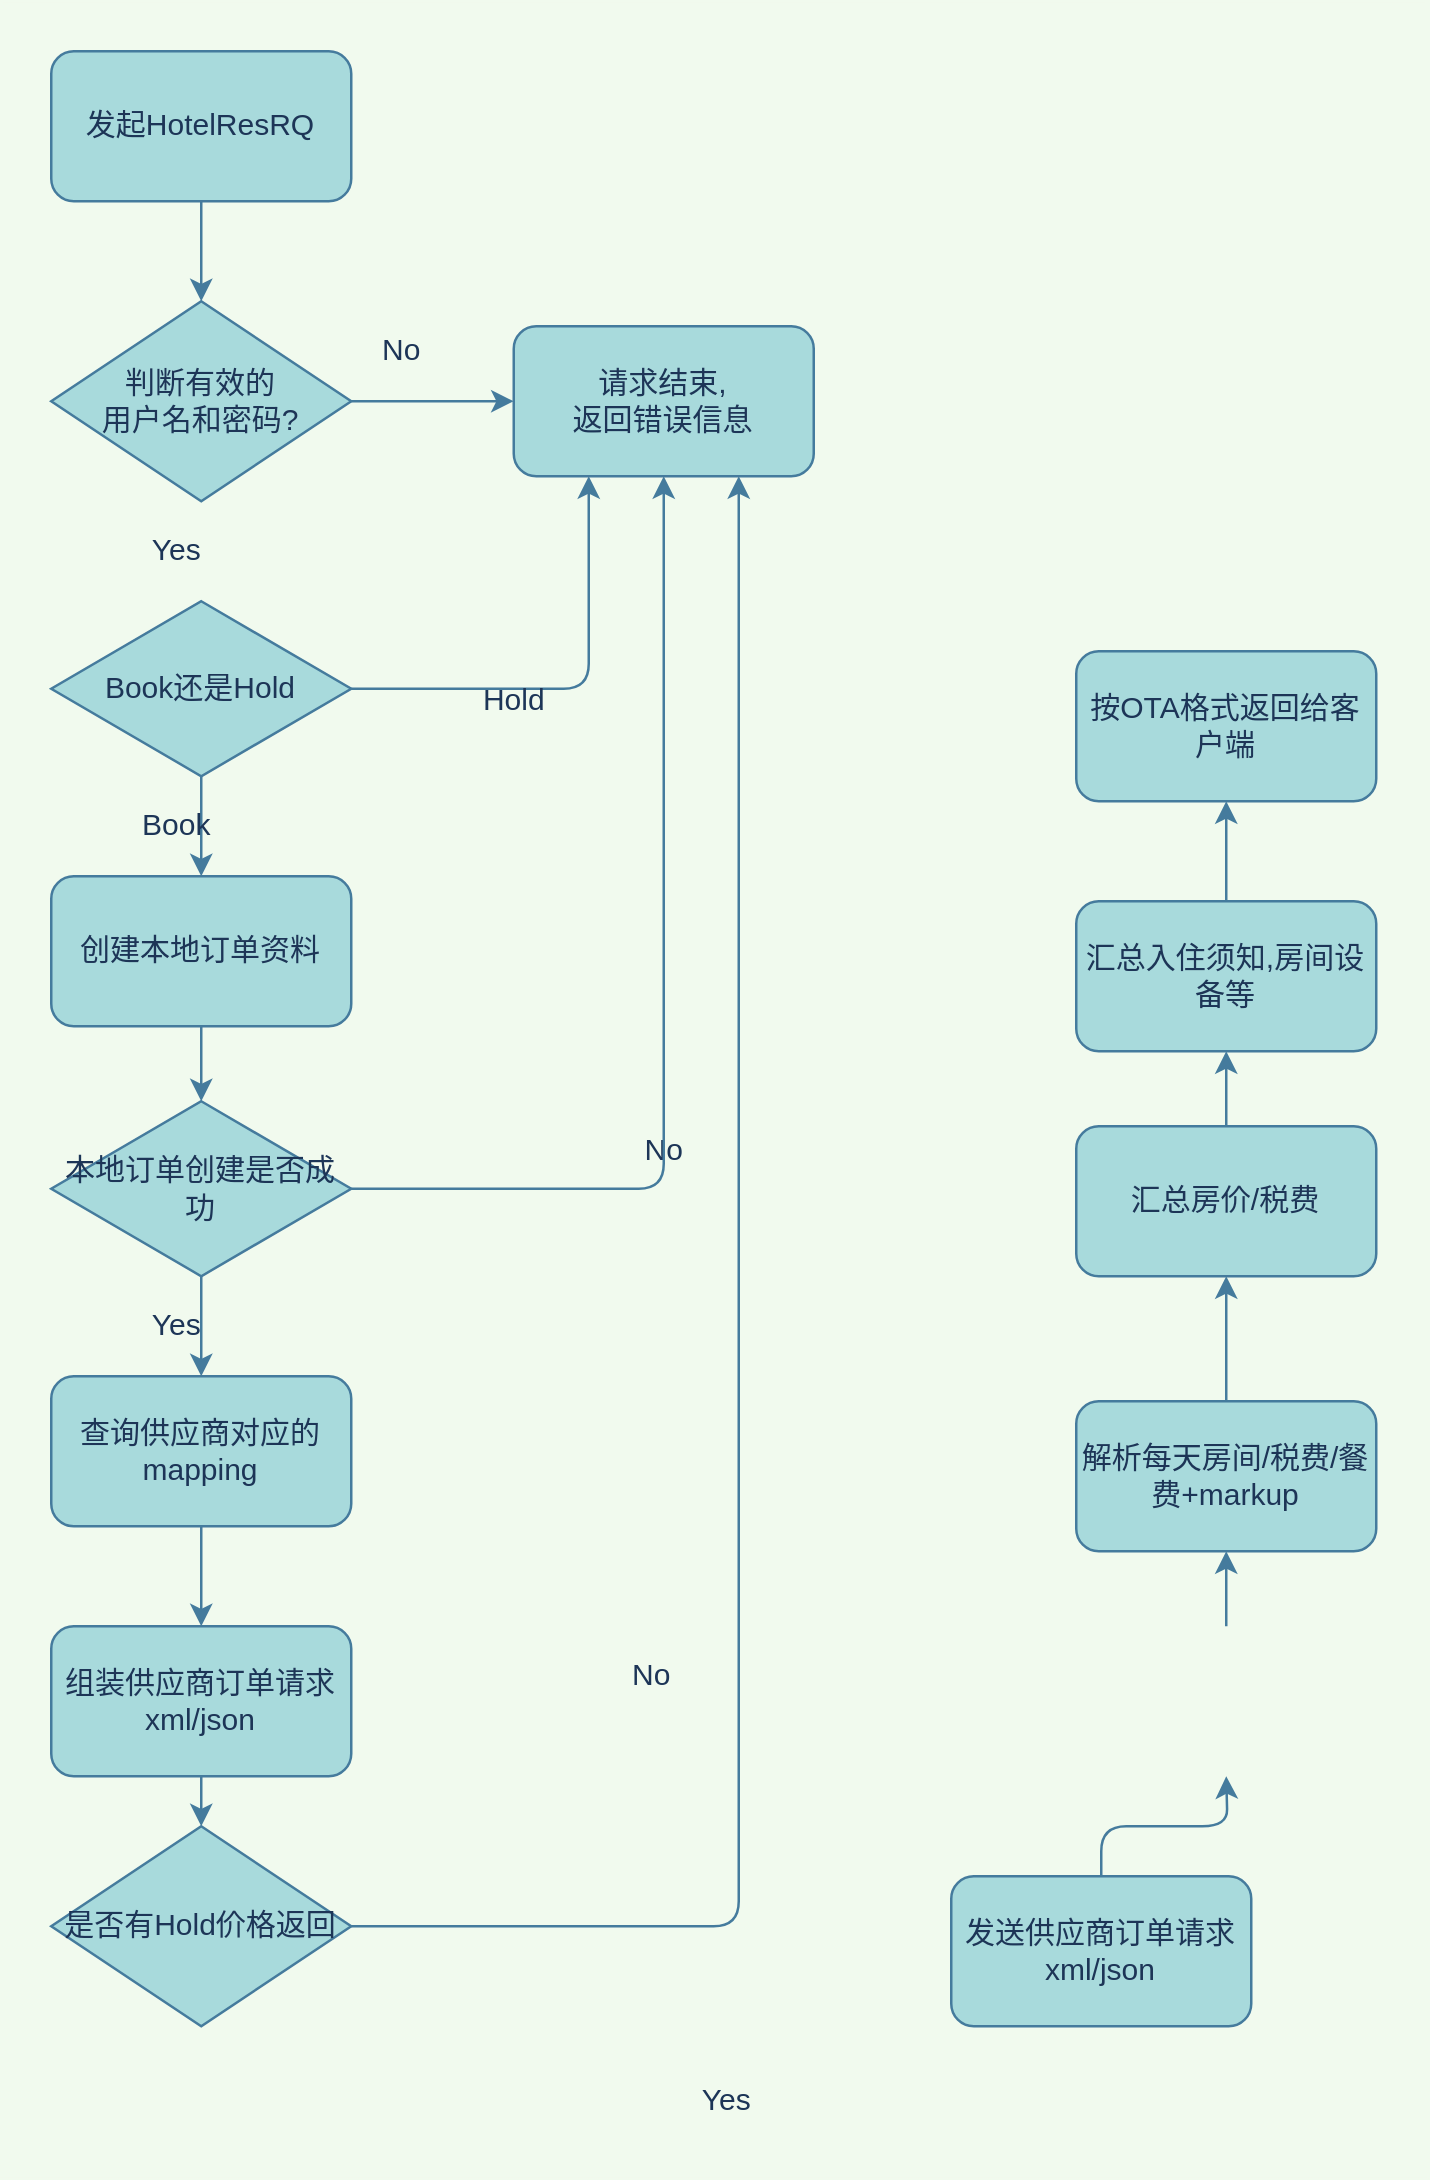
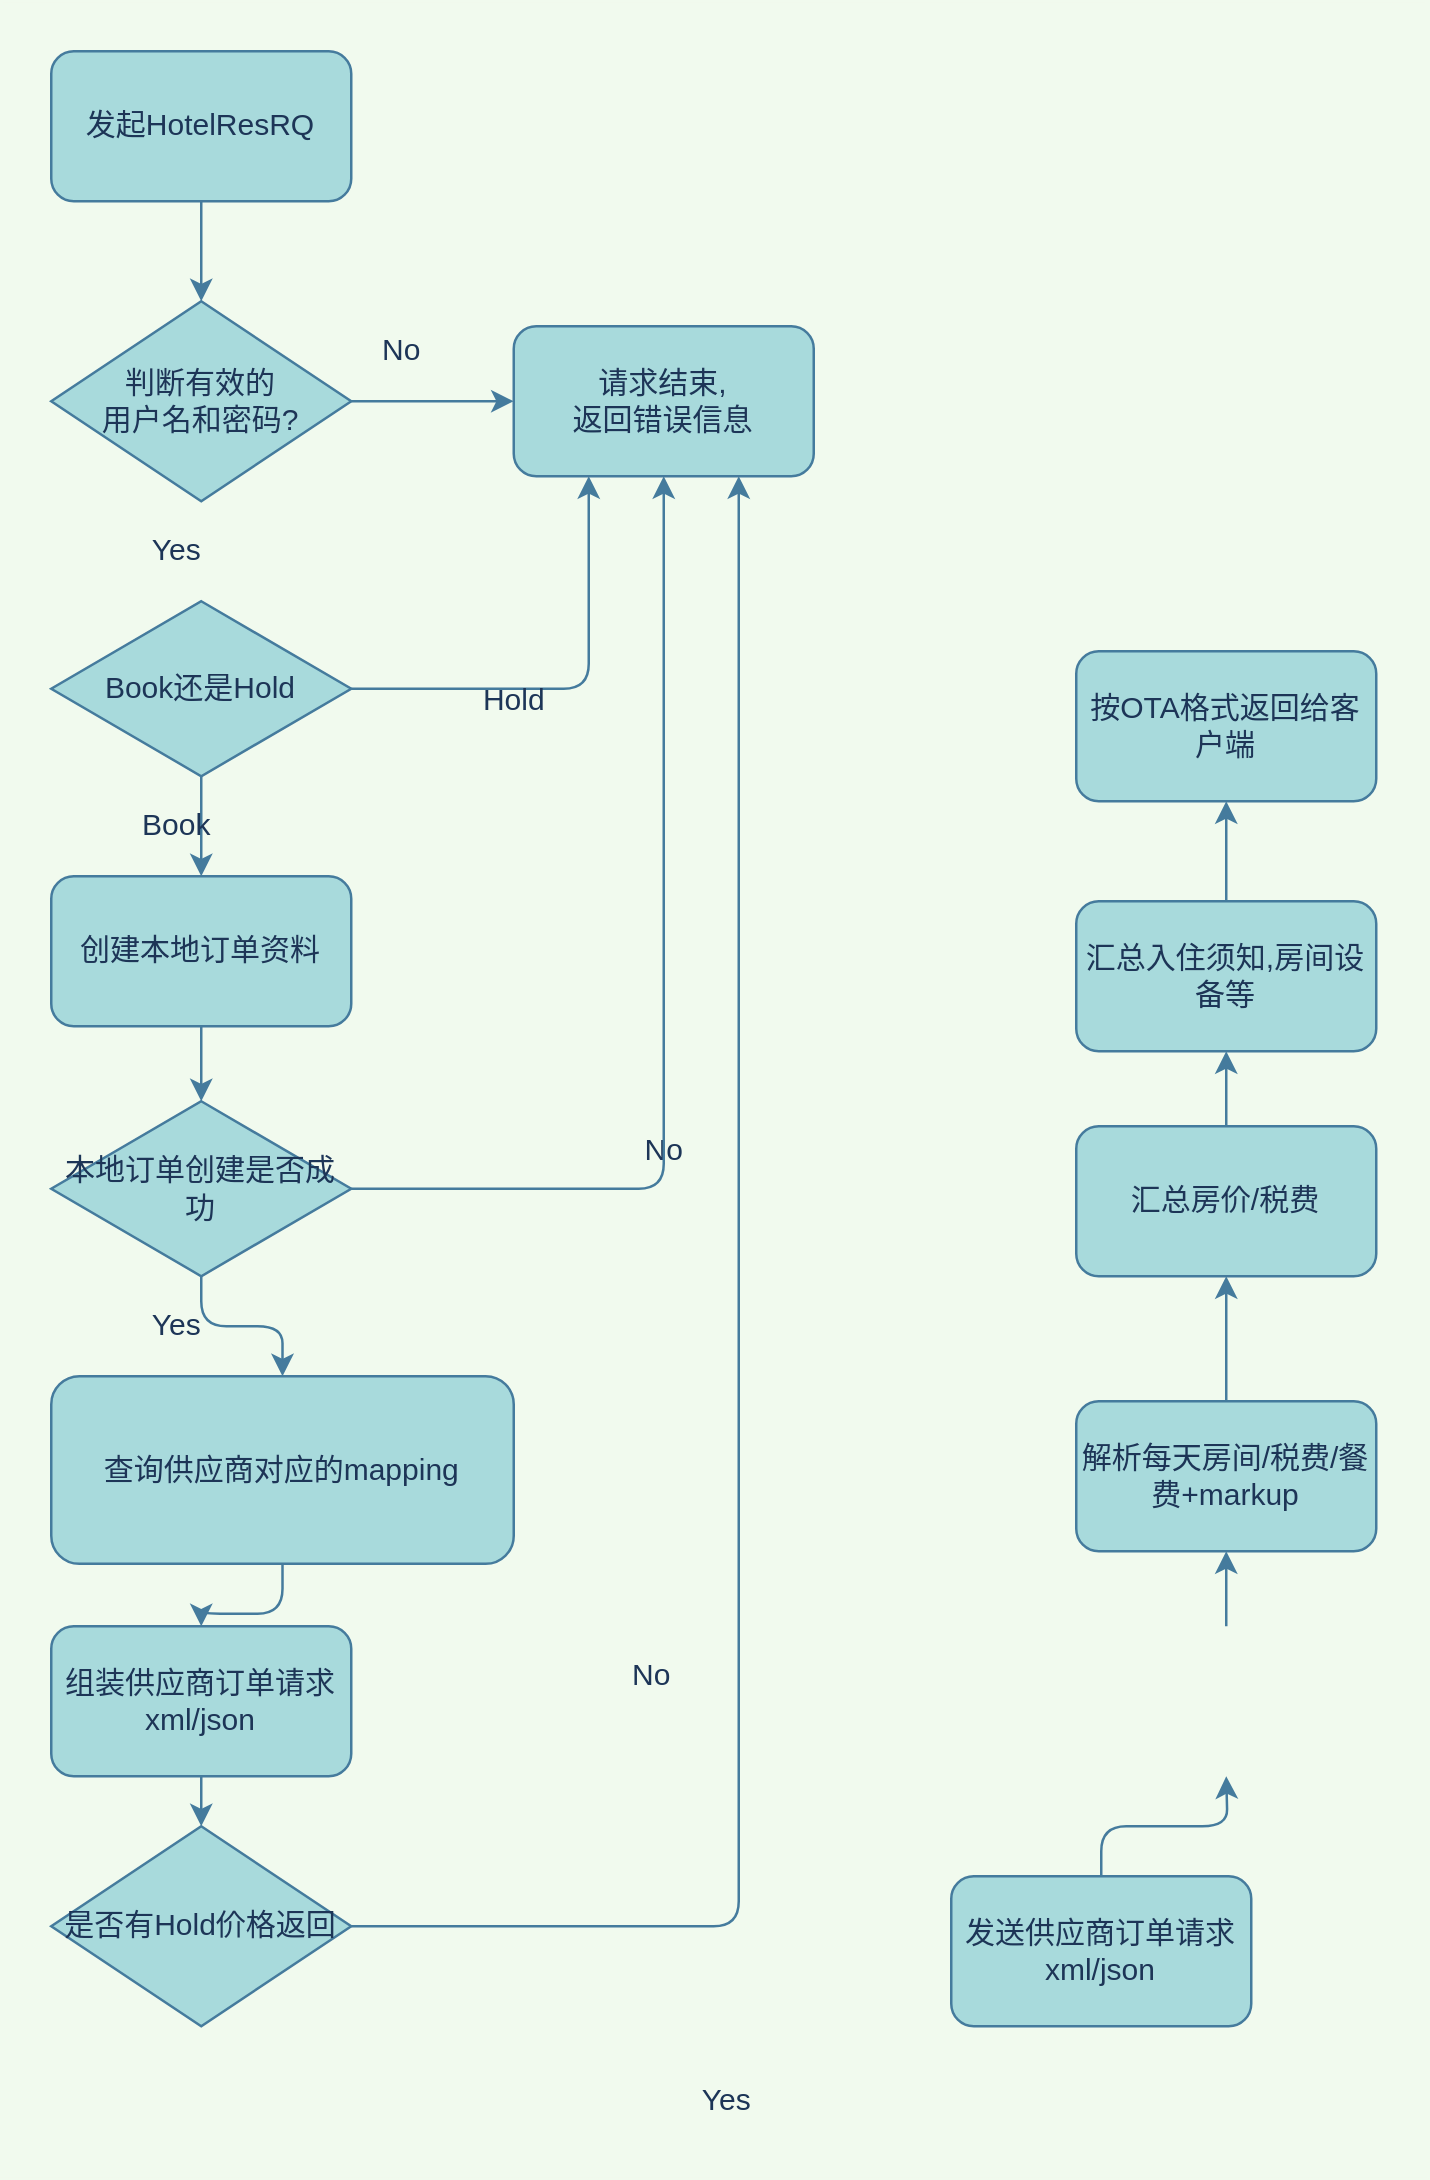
(201, 1451) -> (283, 1470)
